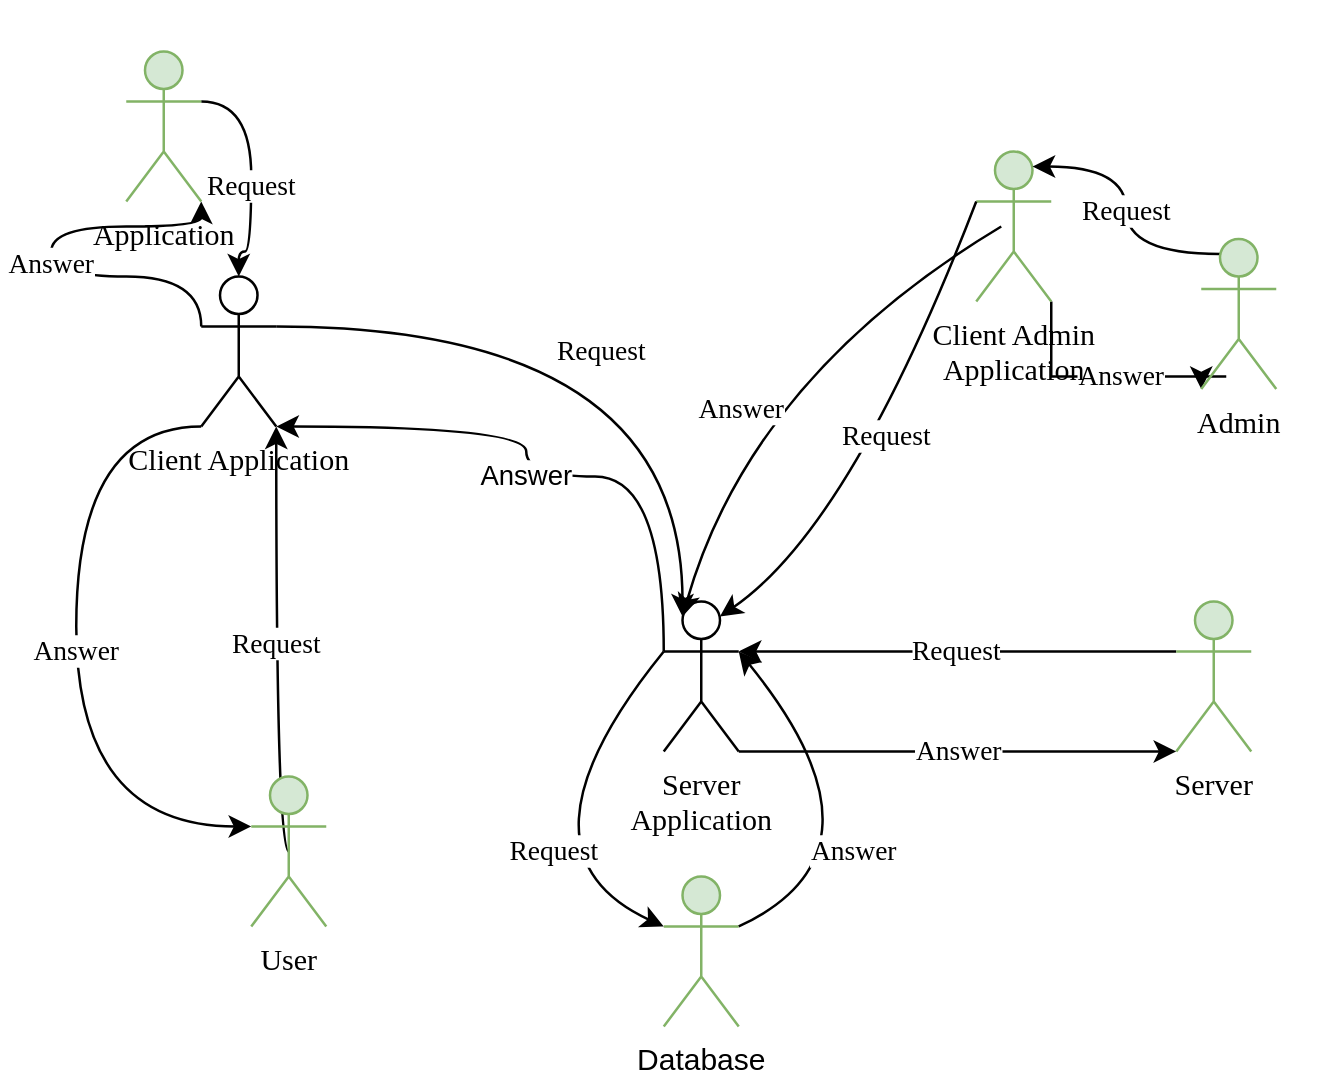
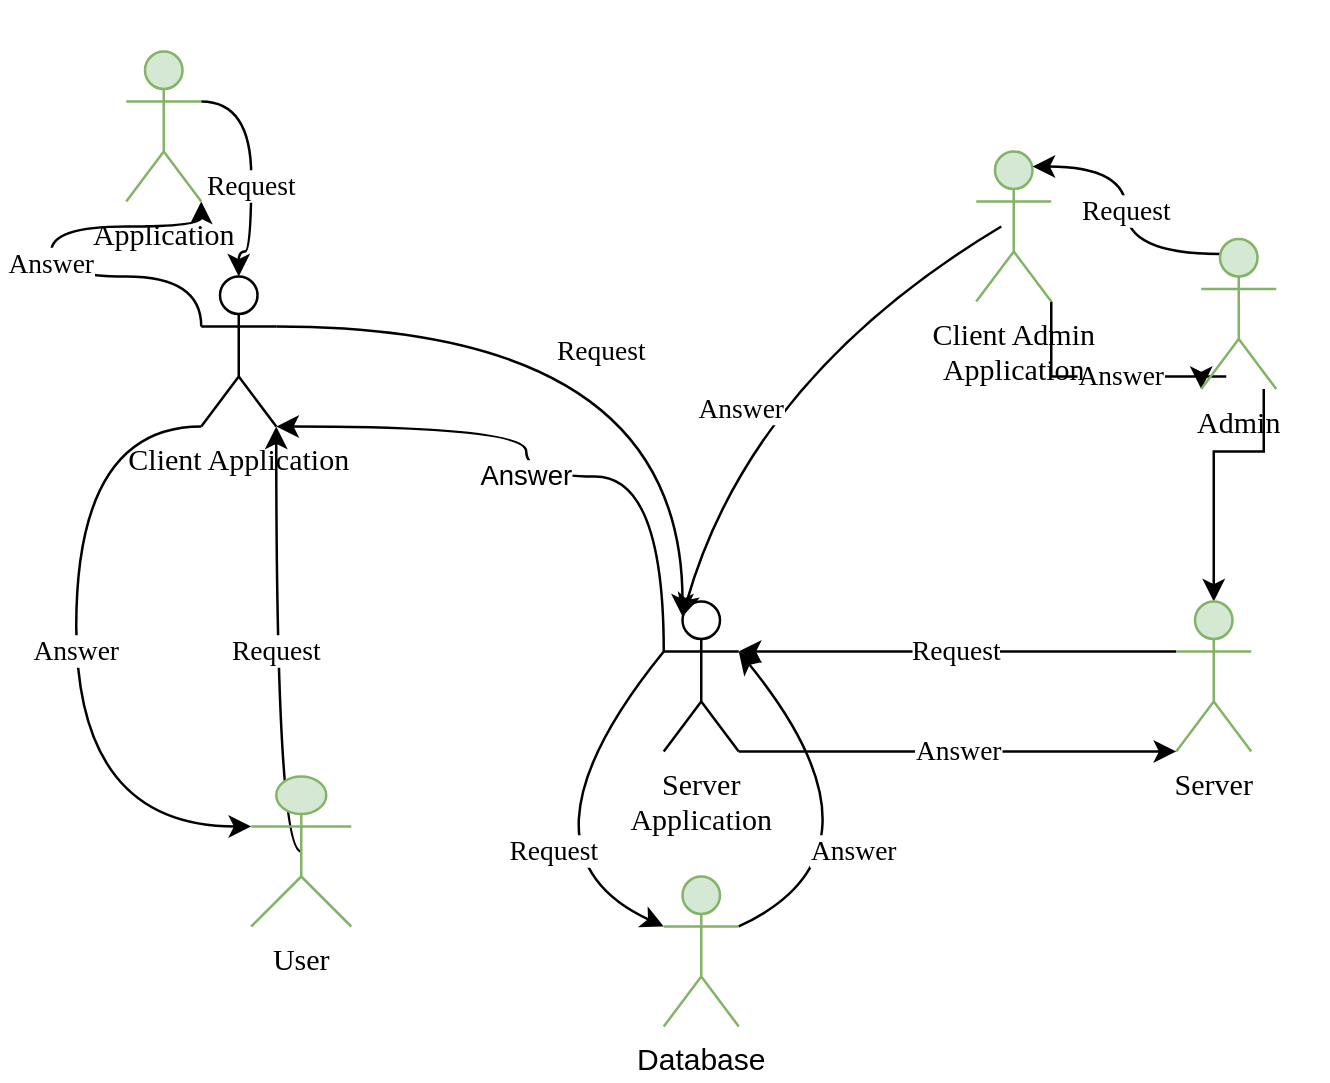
none -> (1214, 462)
(812, 527) -> none
(289, 851) -> (301, 851)
